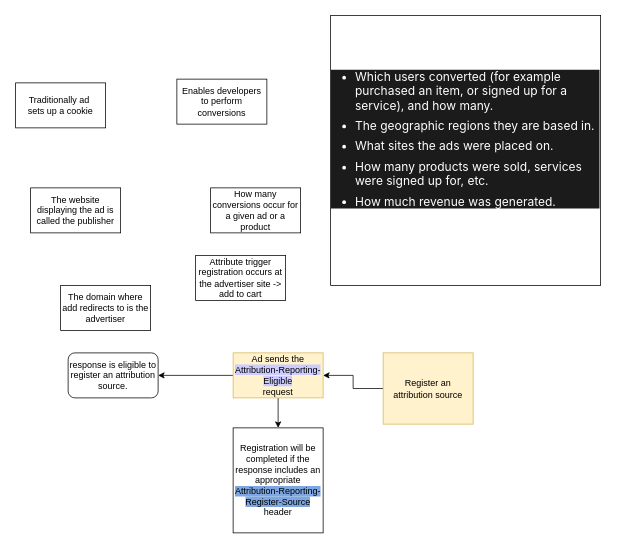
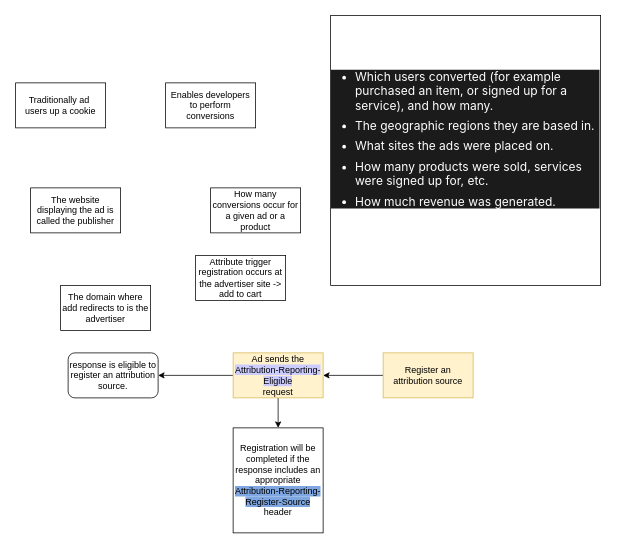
(222, 102) -> (210, 105)
(60, 105) -> (60, 105)
(428, 389) -> (428, 375)
